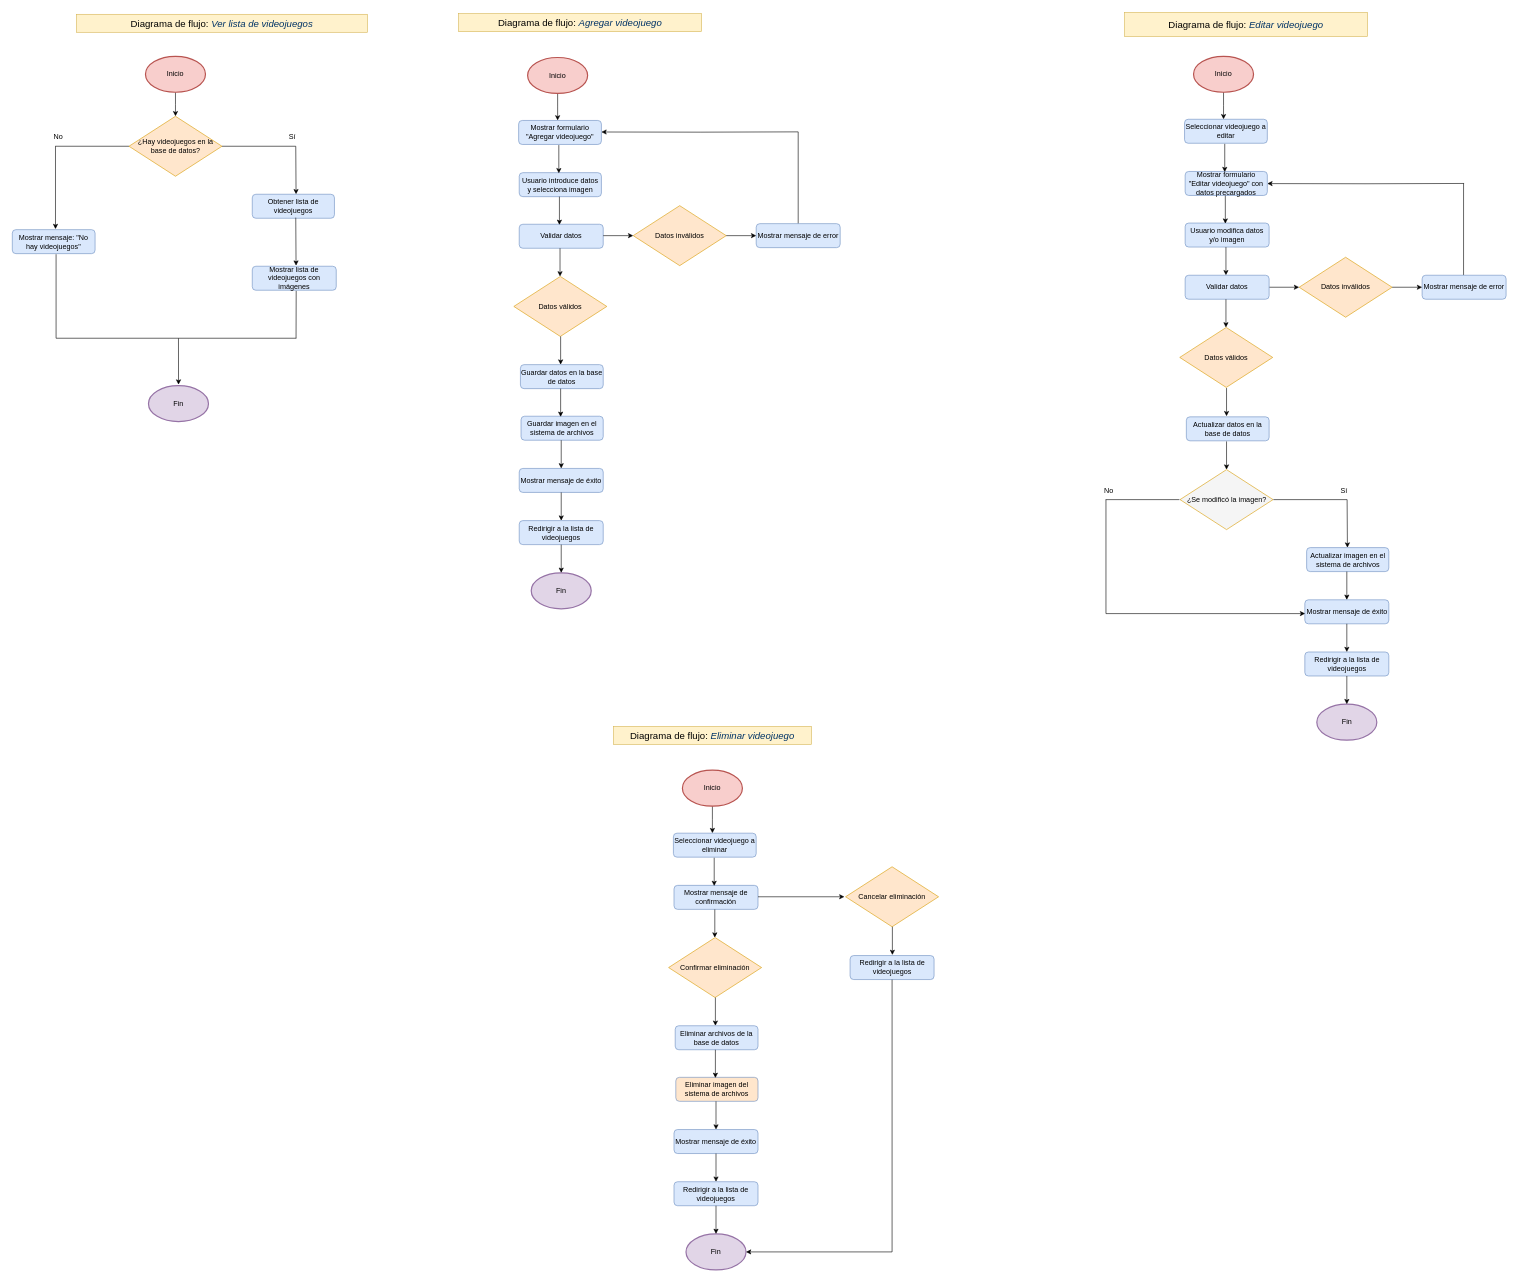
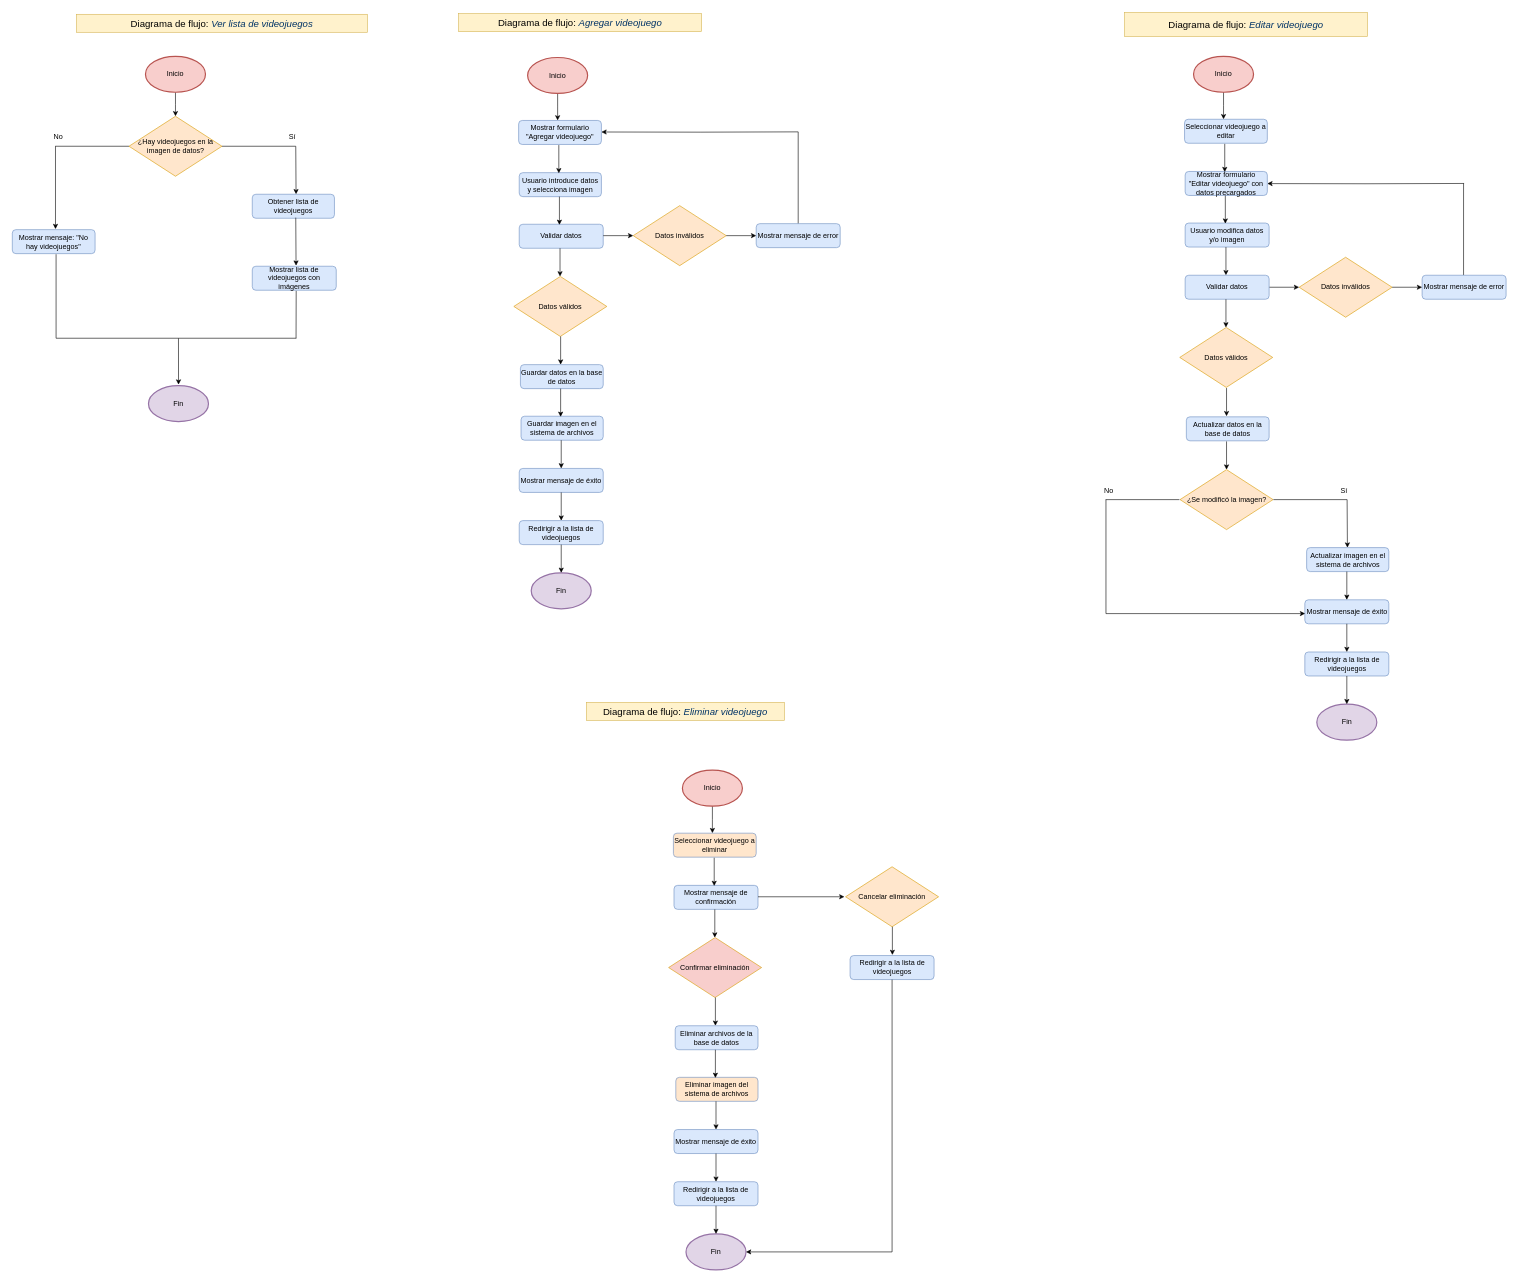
(176, 146) -> (176, 146)
(1227, 500) -> (1227, 500)
(713, 735) -> (686, 711)
(715, 845) -> (715, 845)
(715, 968) -> (715, 968)
